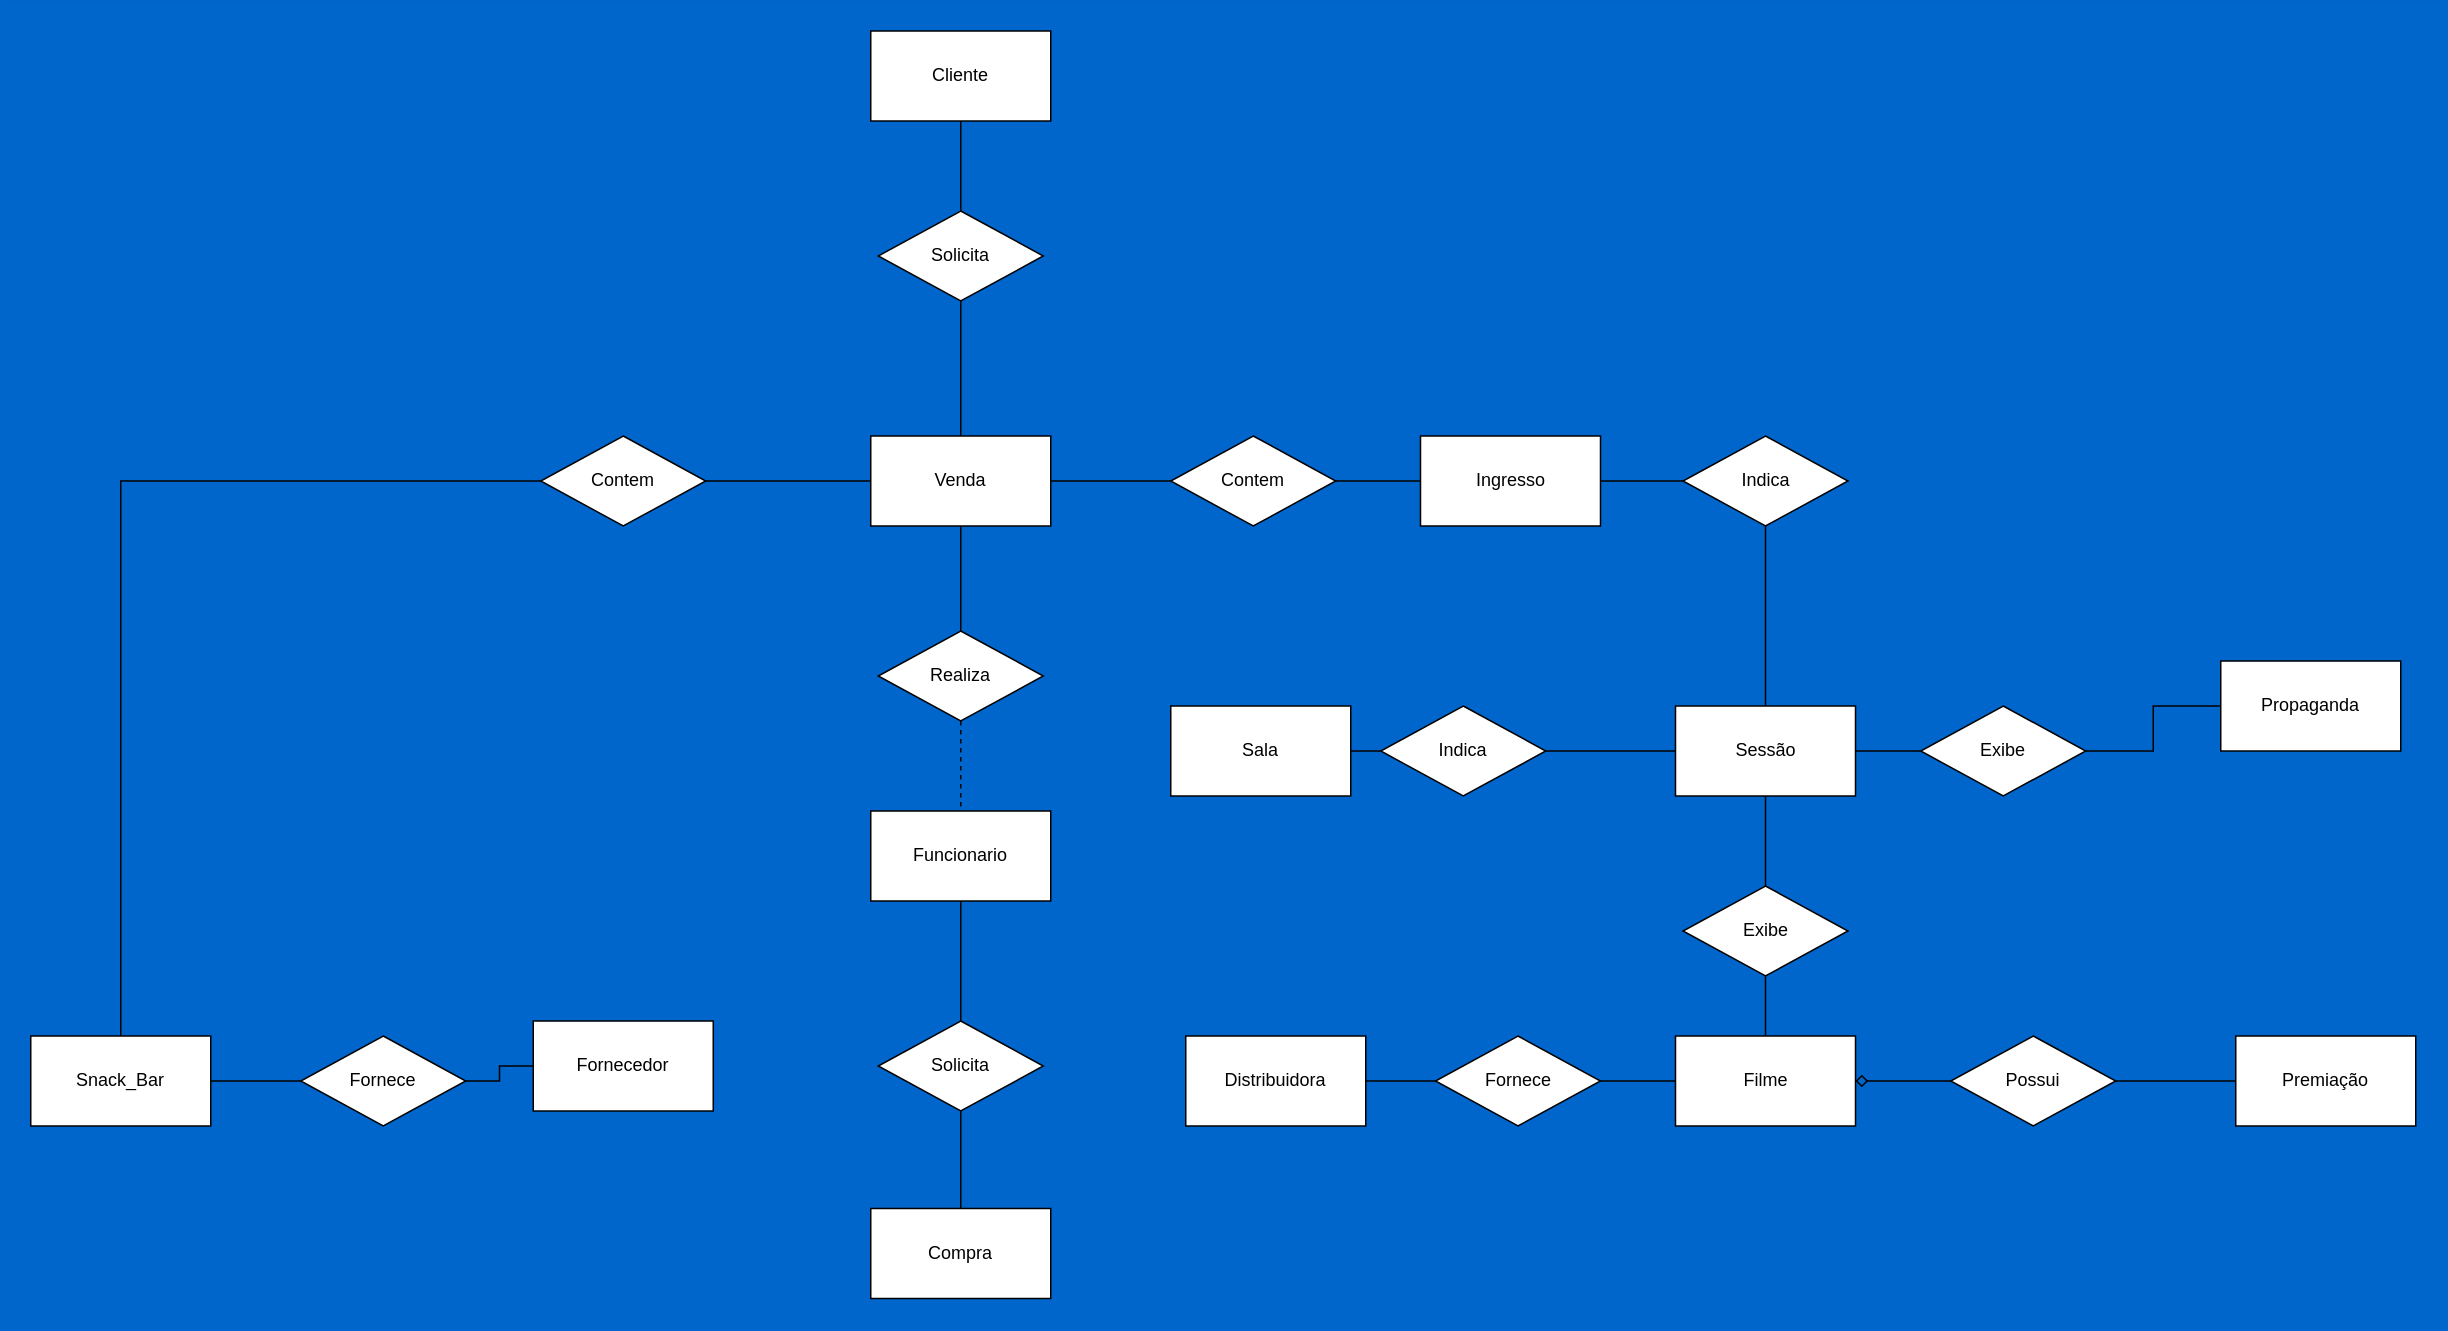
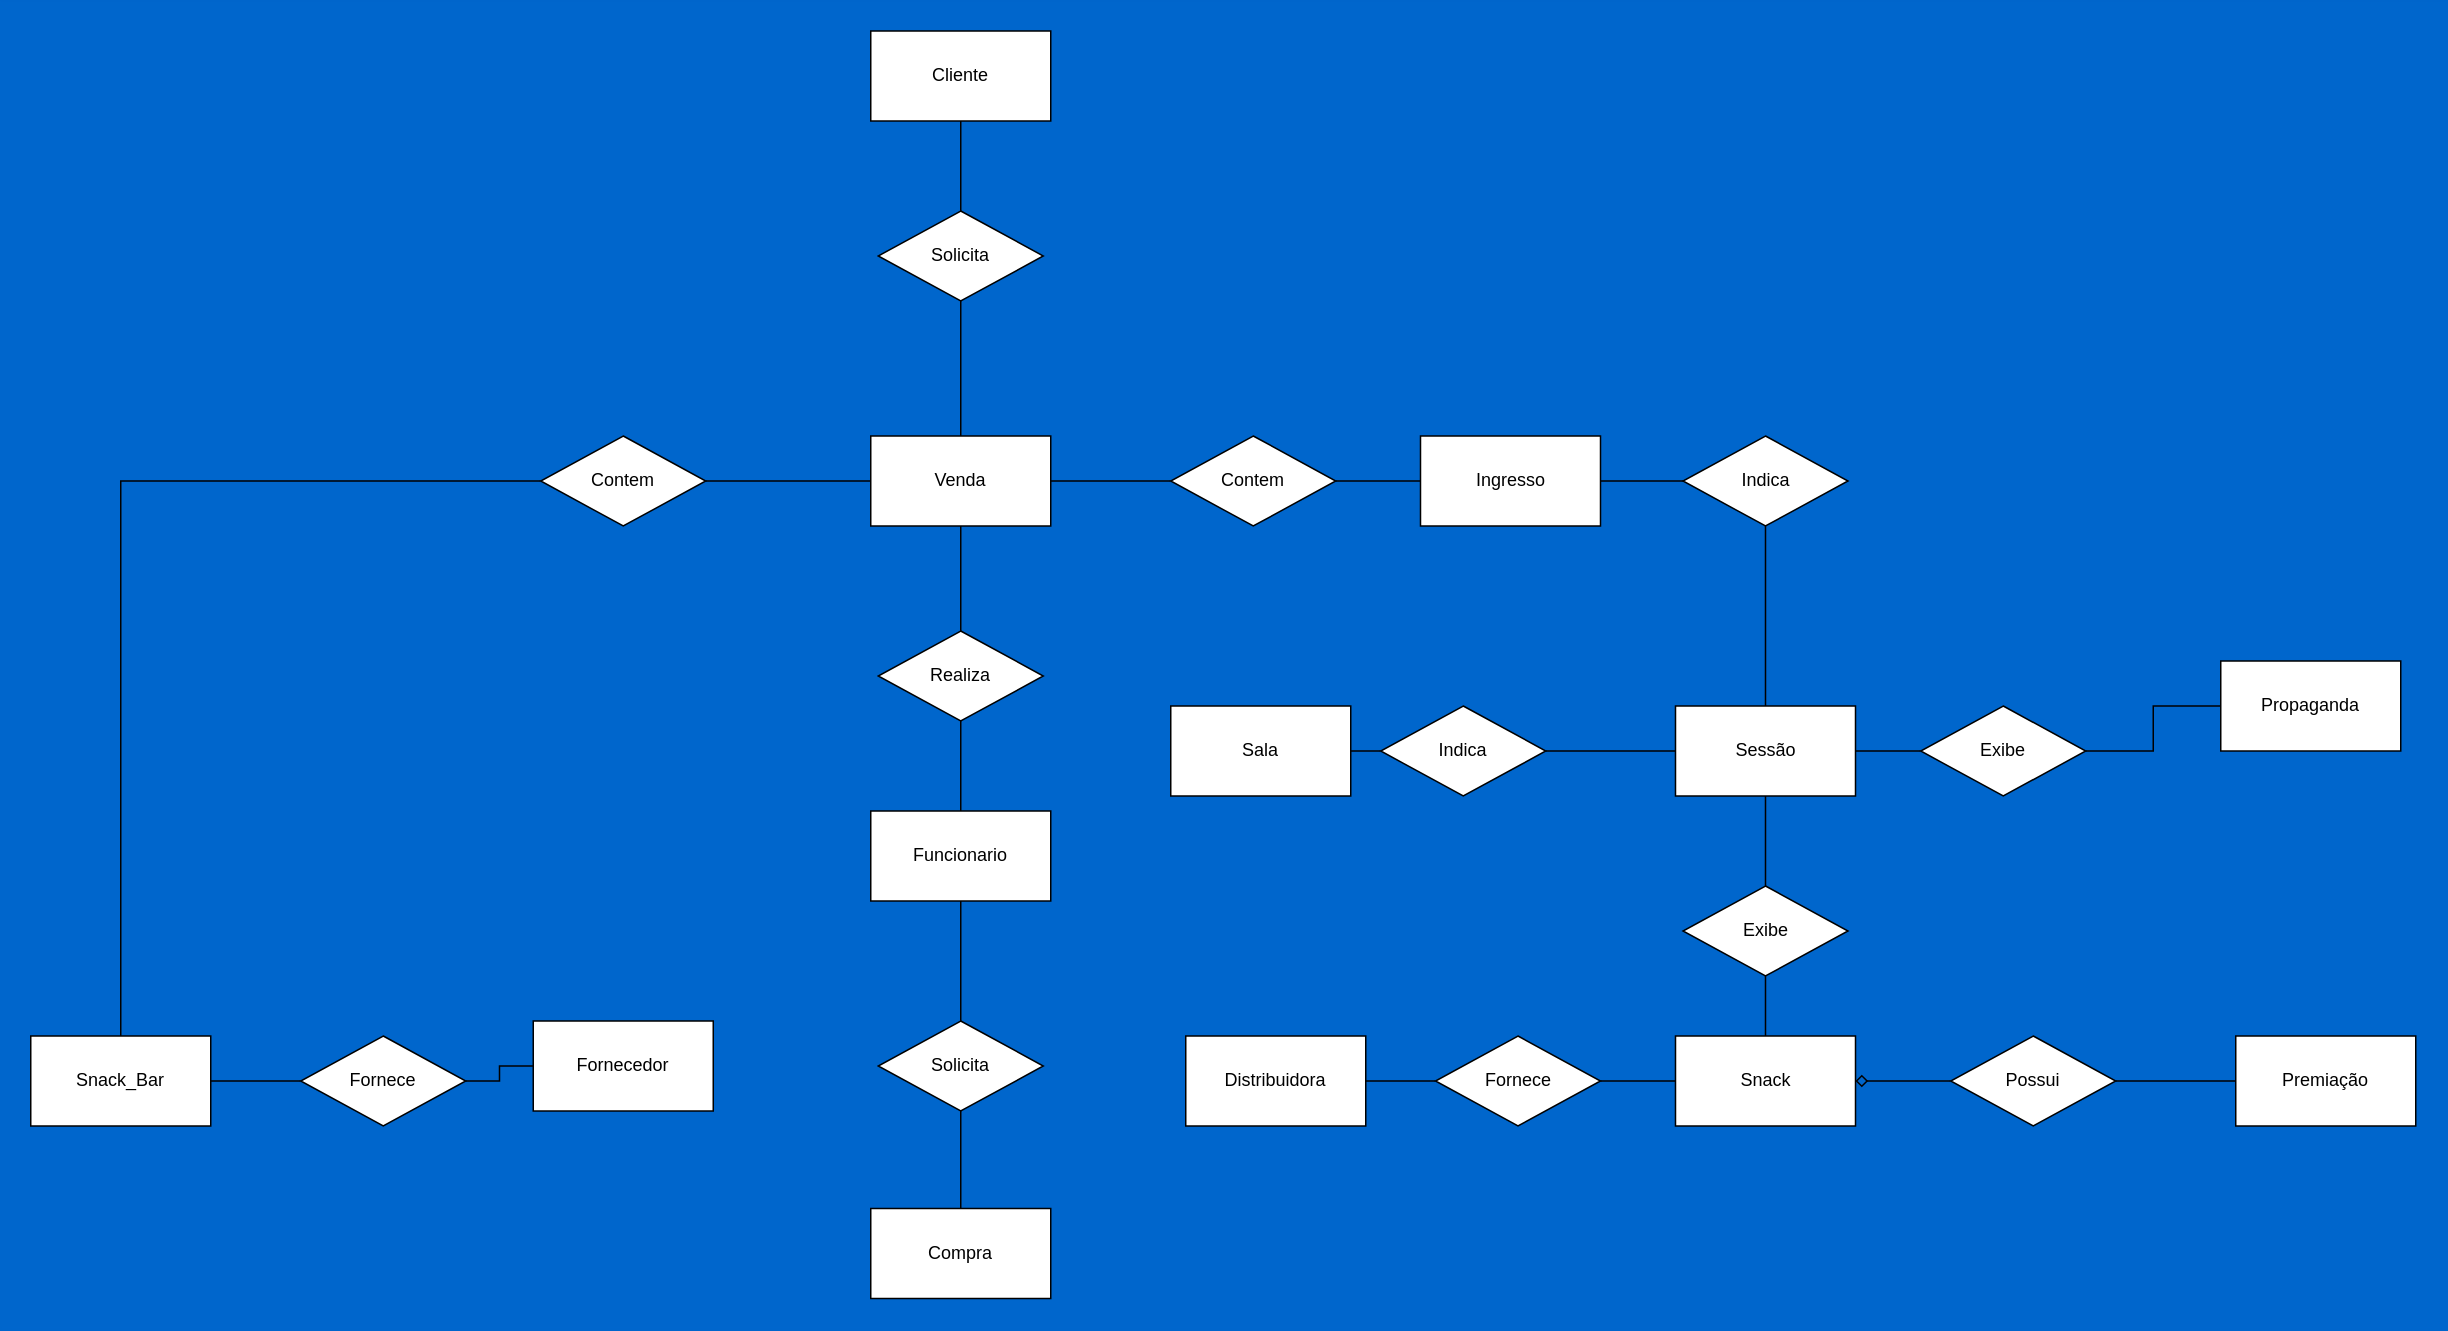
(961, 767) -> (961, 767)
(1766, 1081) -> (1766, 1081)
